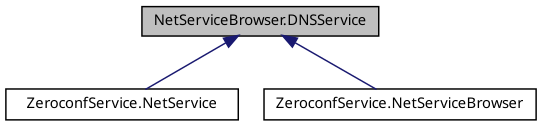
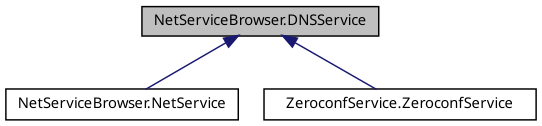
(122, 104) -> (122, 104)
(400, 104) -> (400, 104)
